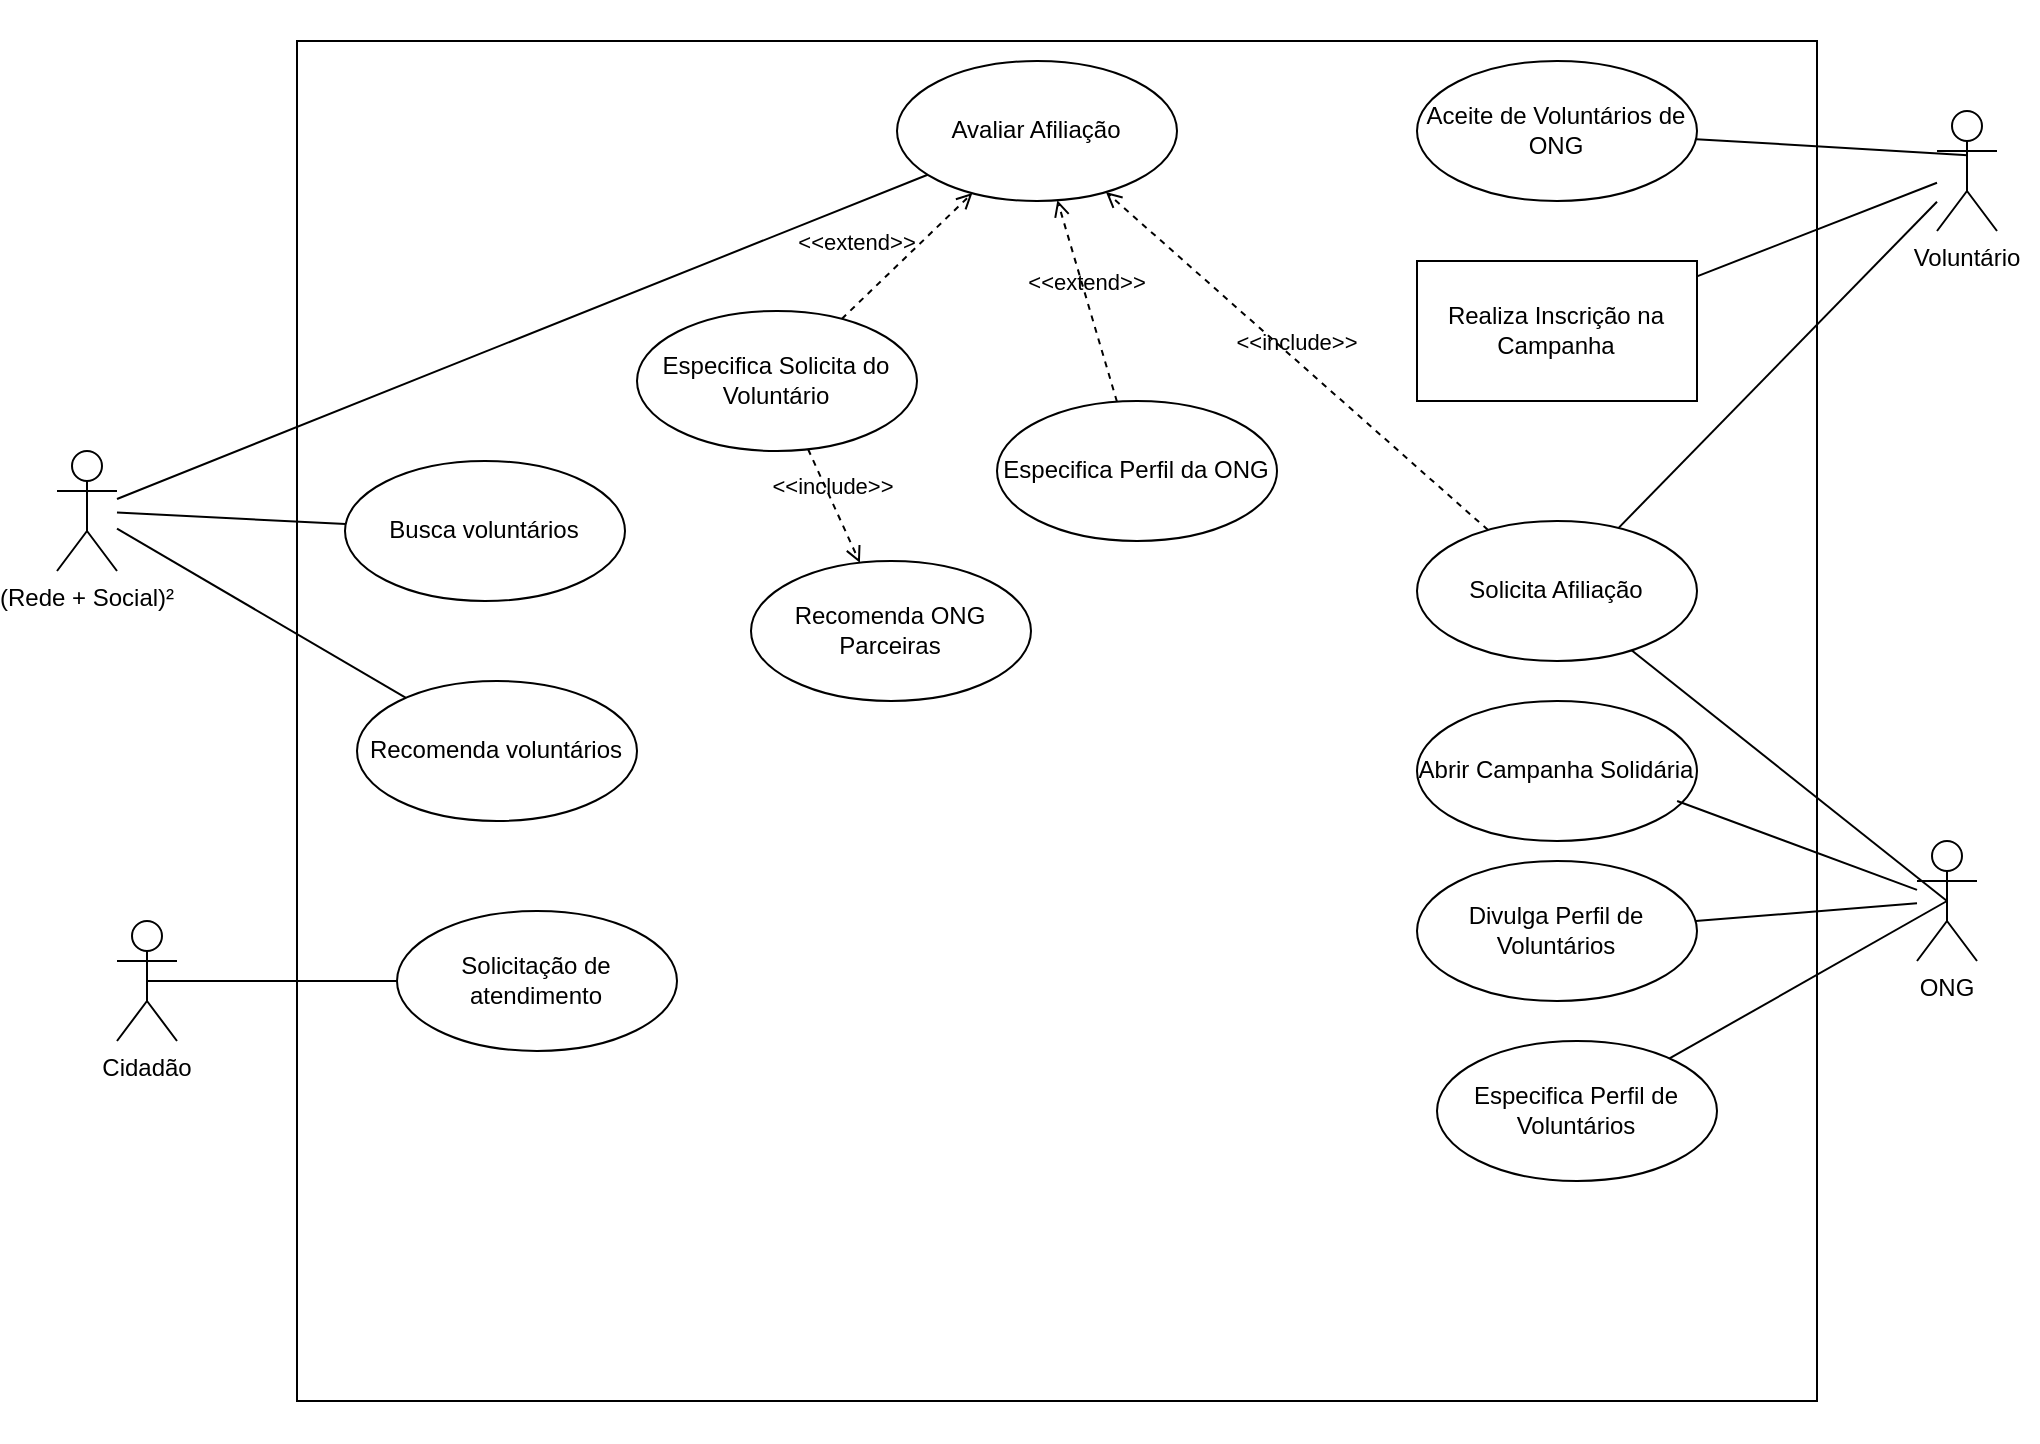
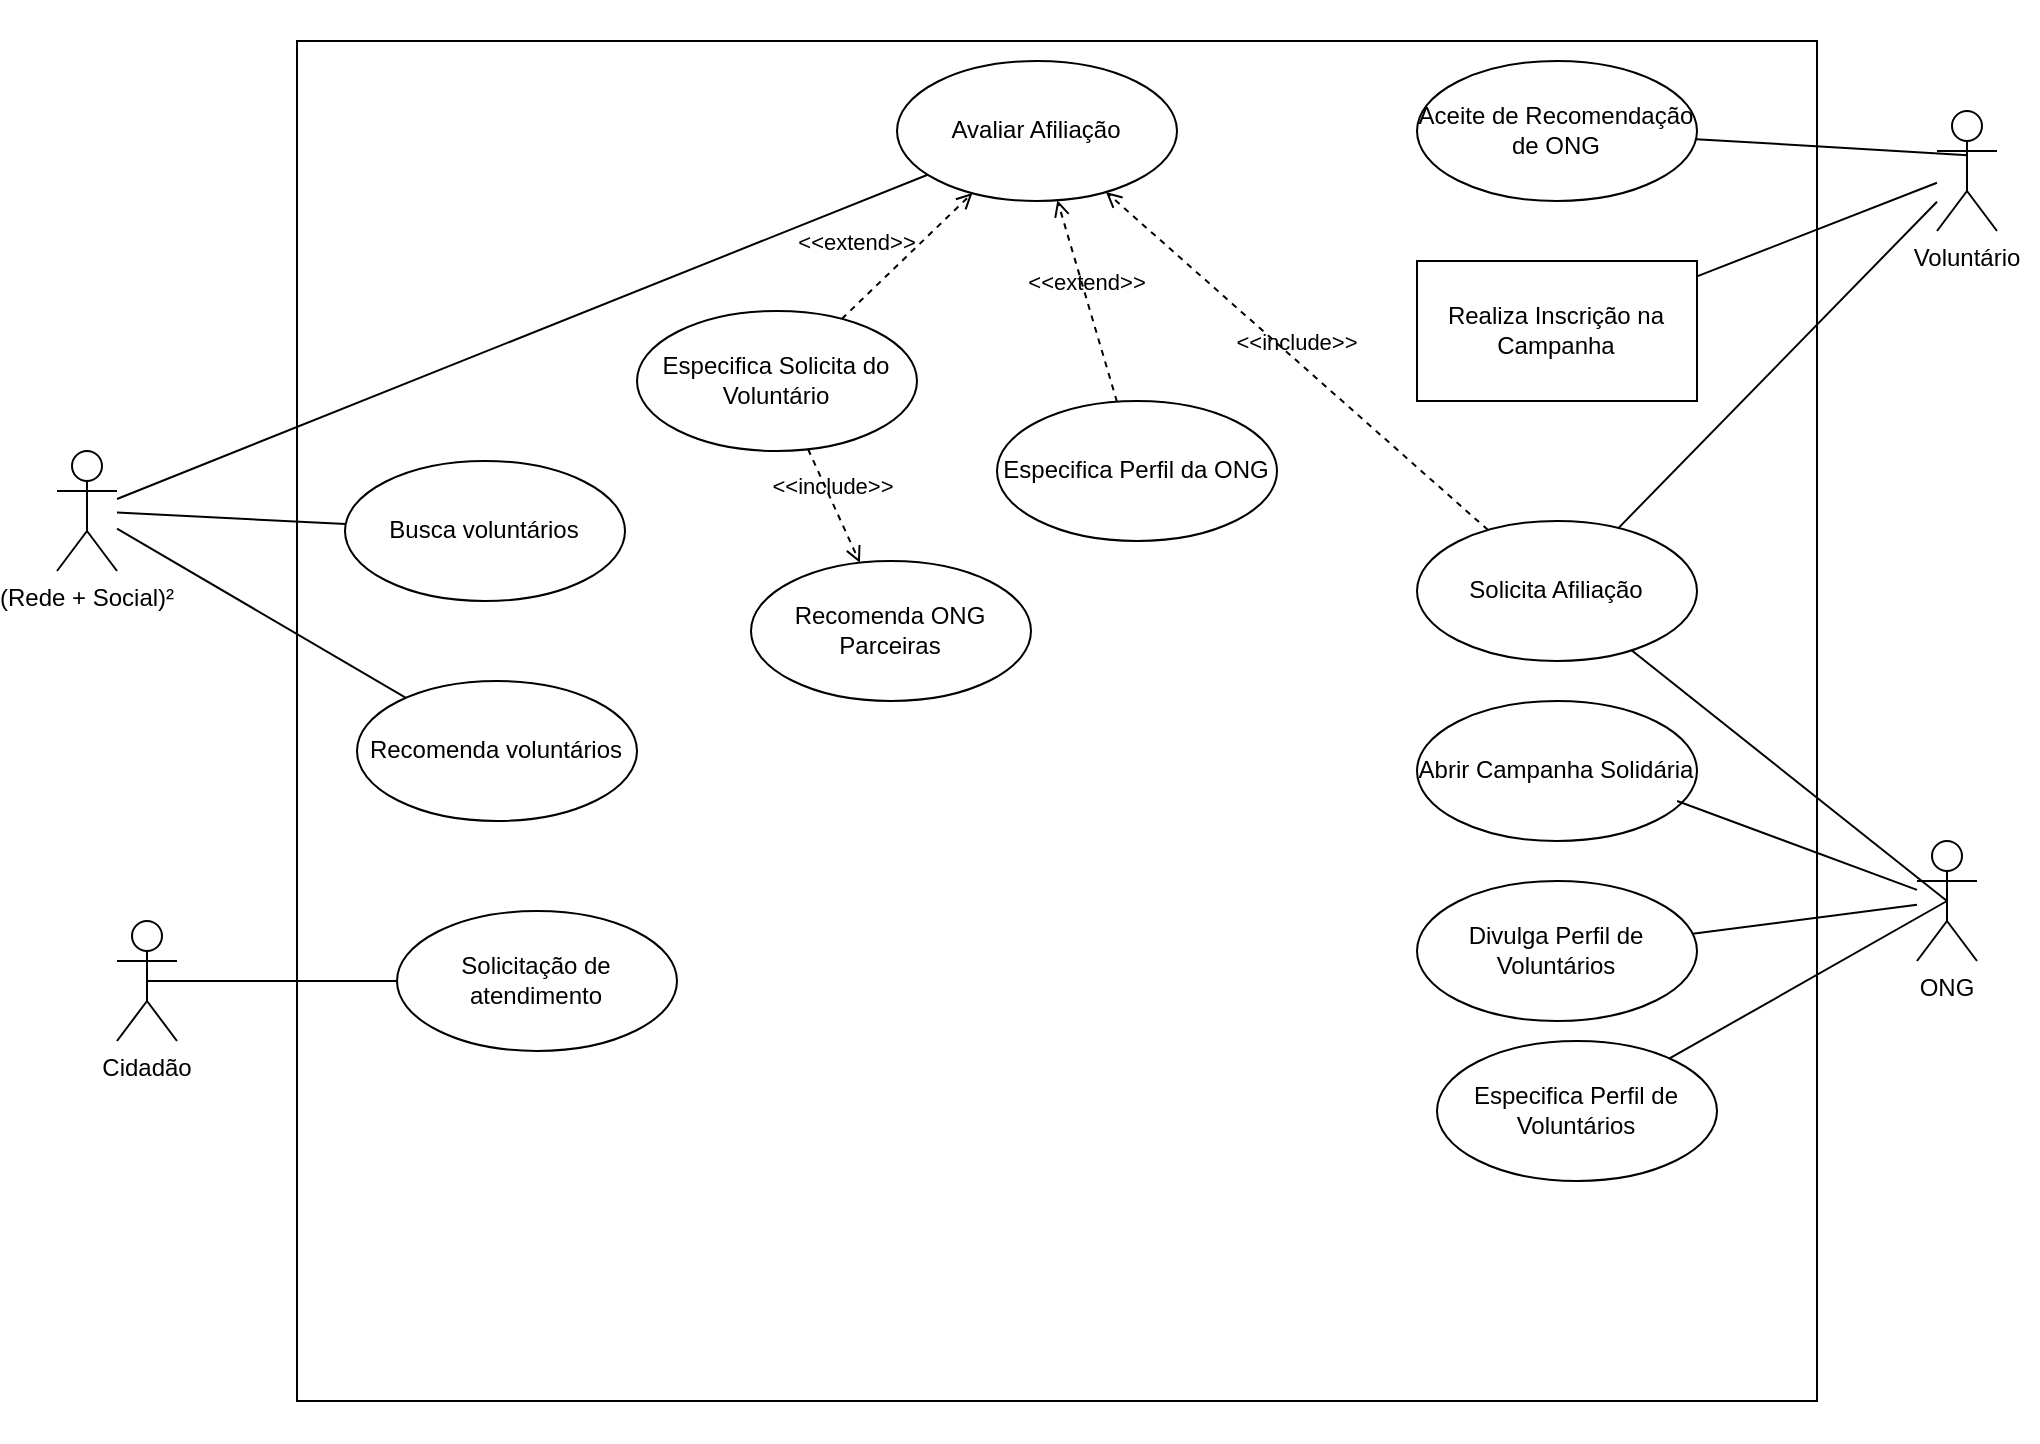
(1557, 131) -> (1557, 131)
(1557, 931) -> (1557, 951)
